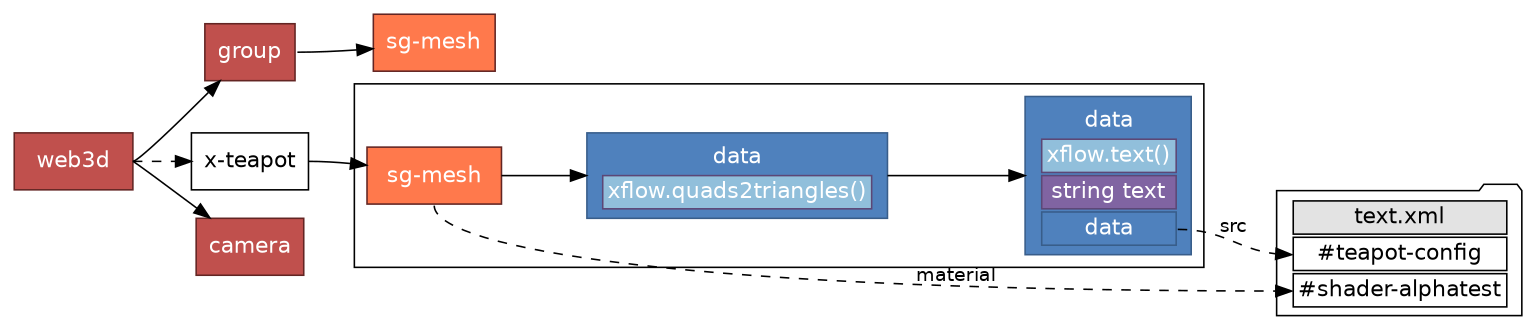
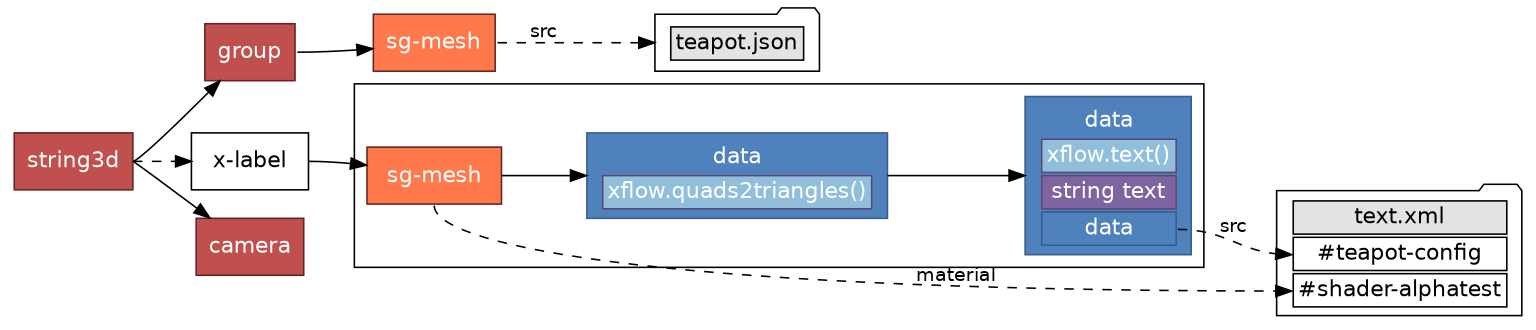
none -> (737, 43)
(74, 161) -> (74, 161)
(250, 161) -> (250, 161)
